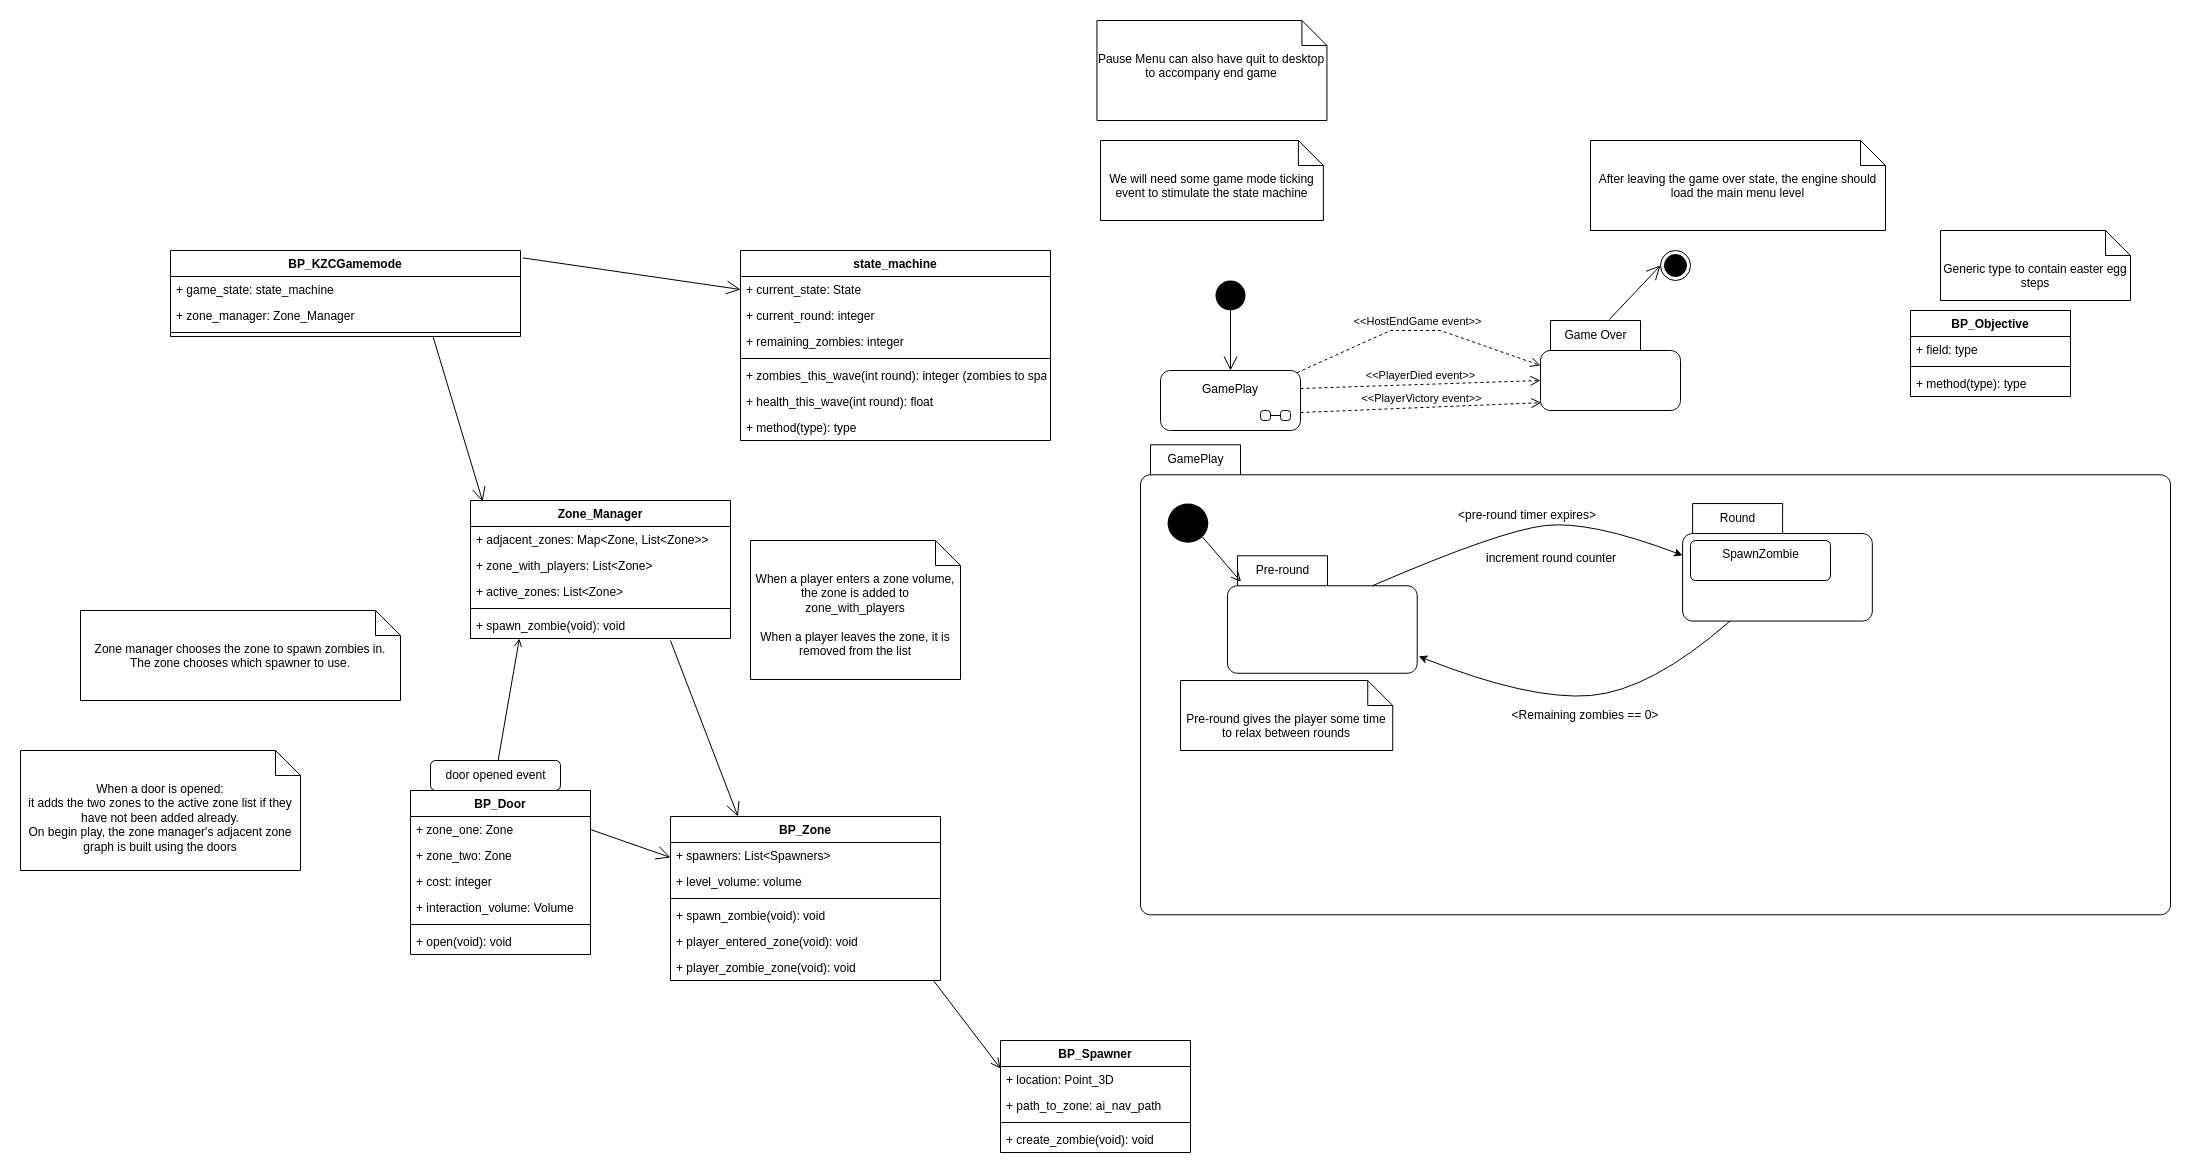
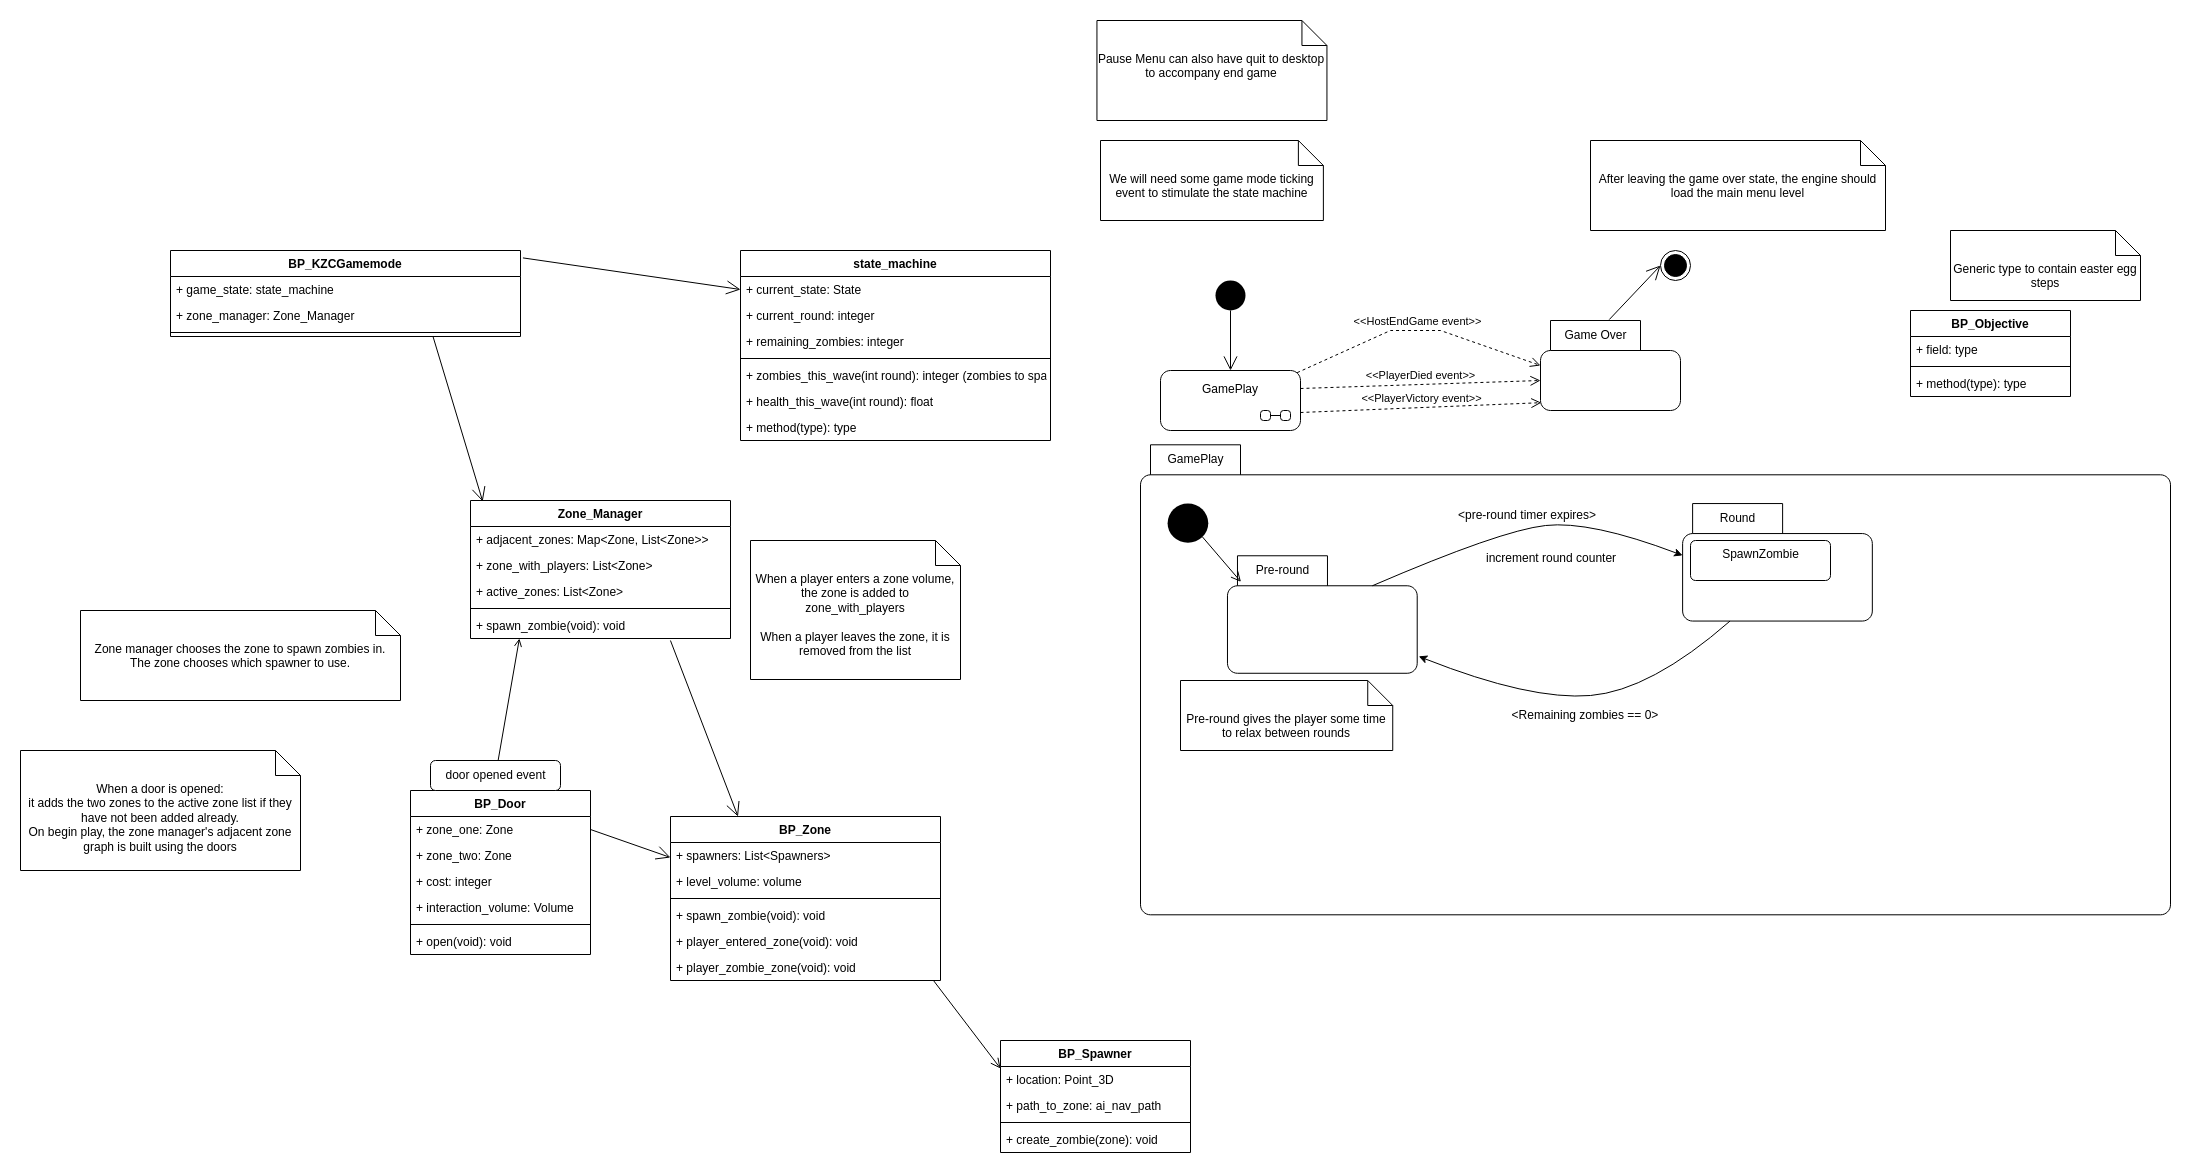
(2036, 266) -> (2046, 266)
(1087, 1140) -> (1089, 1140)
